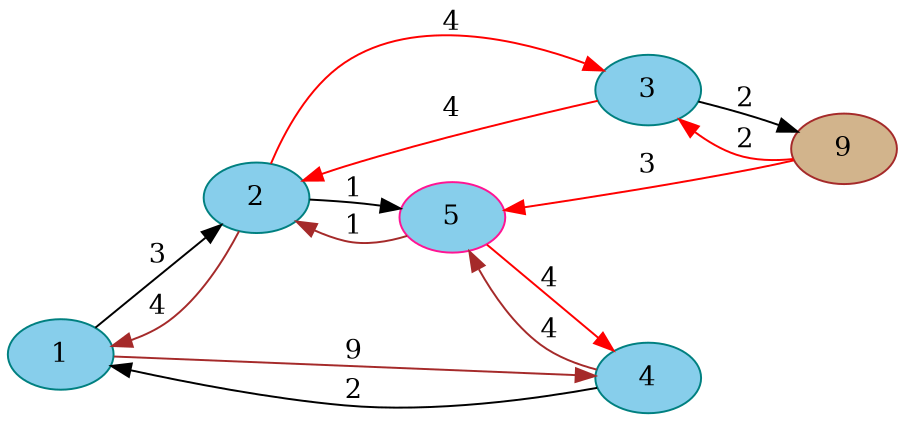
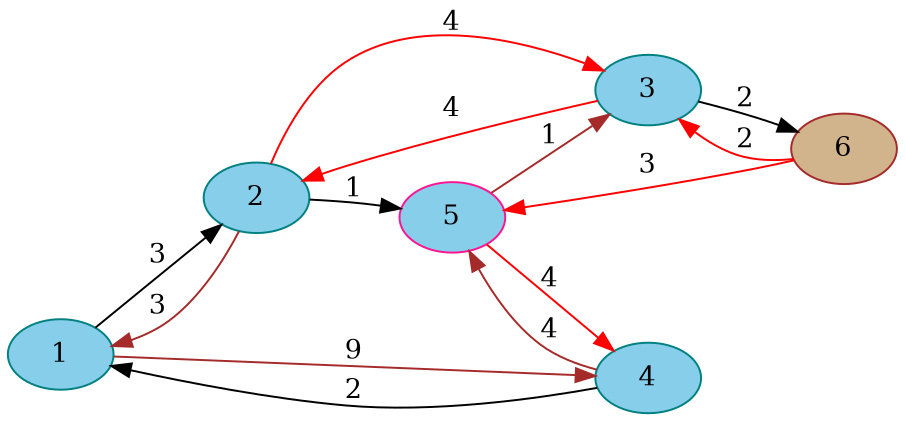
(844, 149) -> (844, 149)
(360, 243) -> (542, 159)
(159, 306) -> (159, 306)
